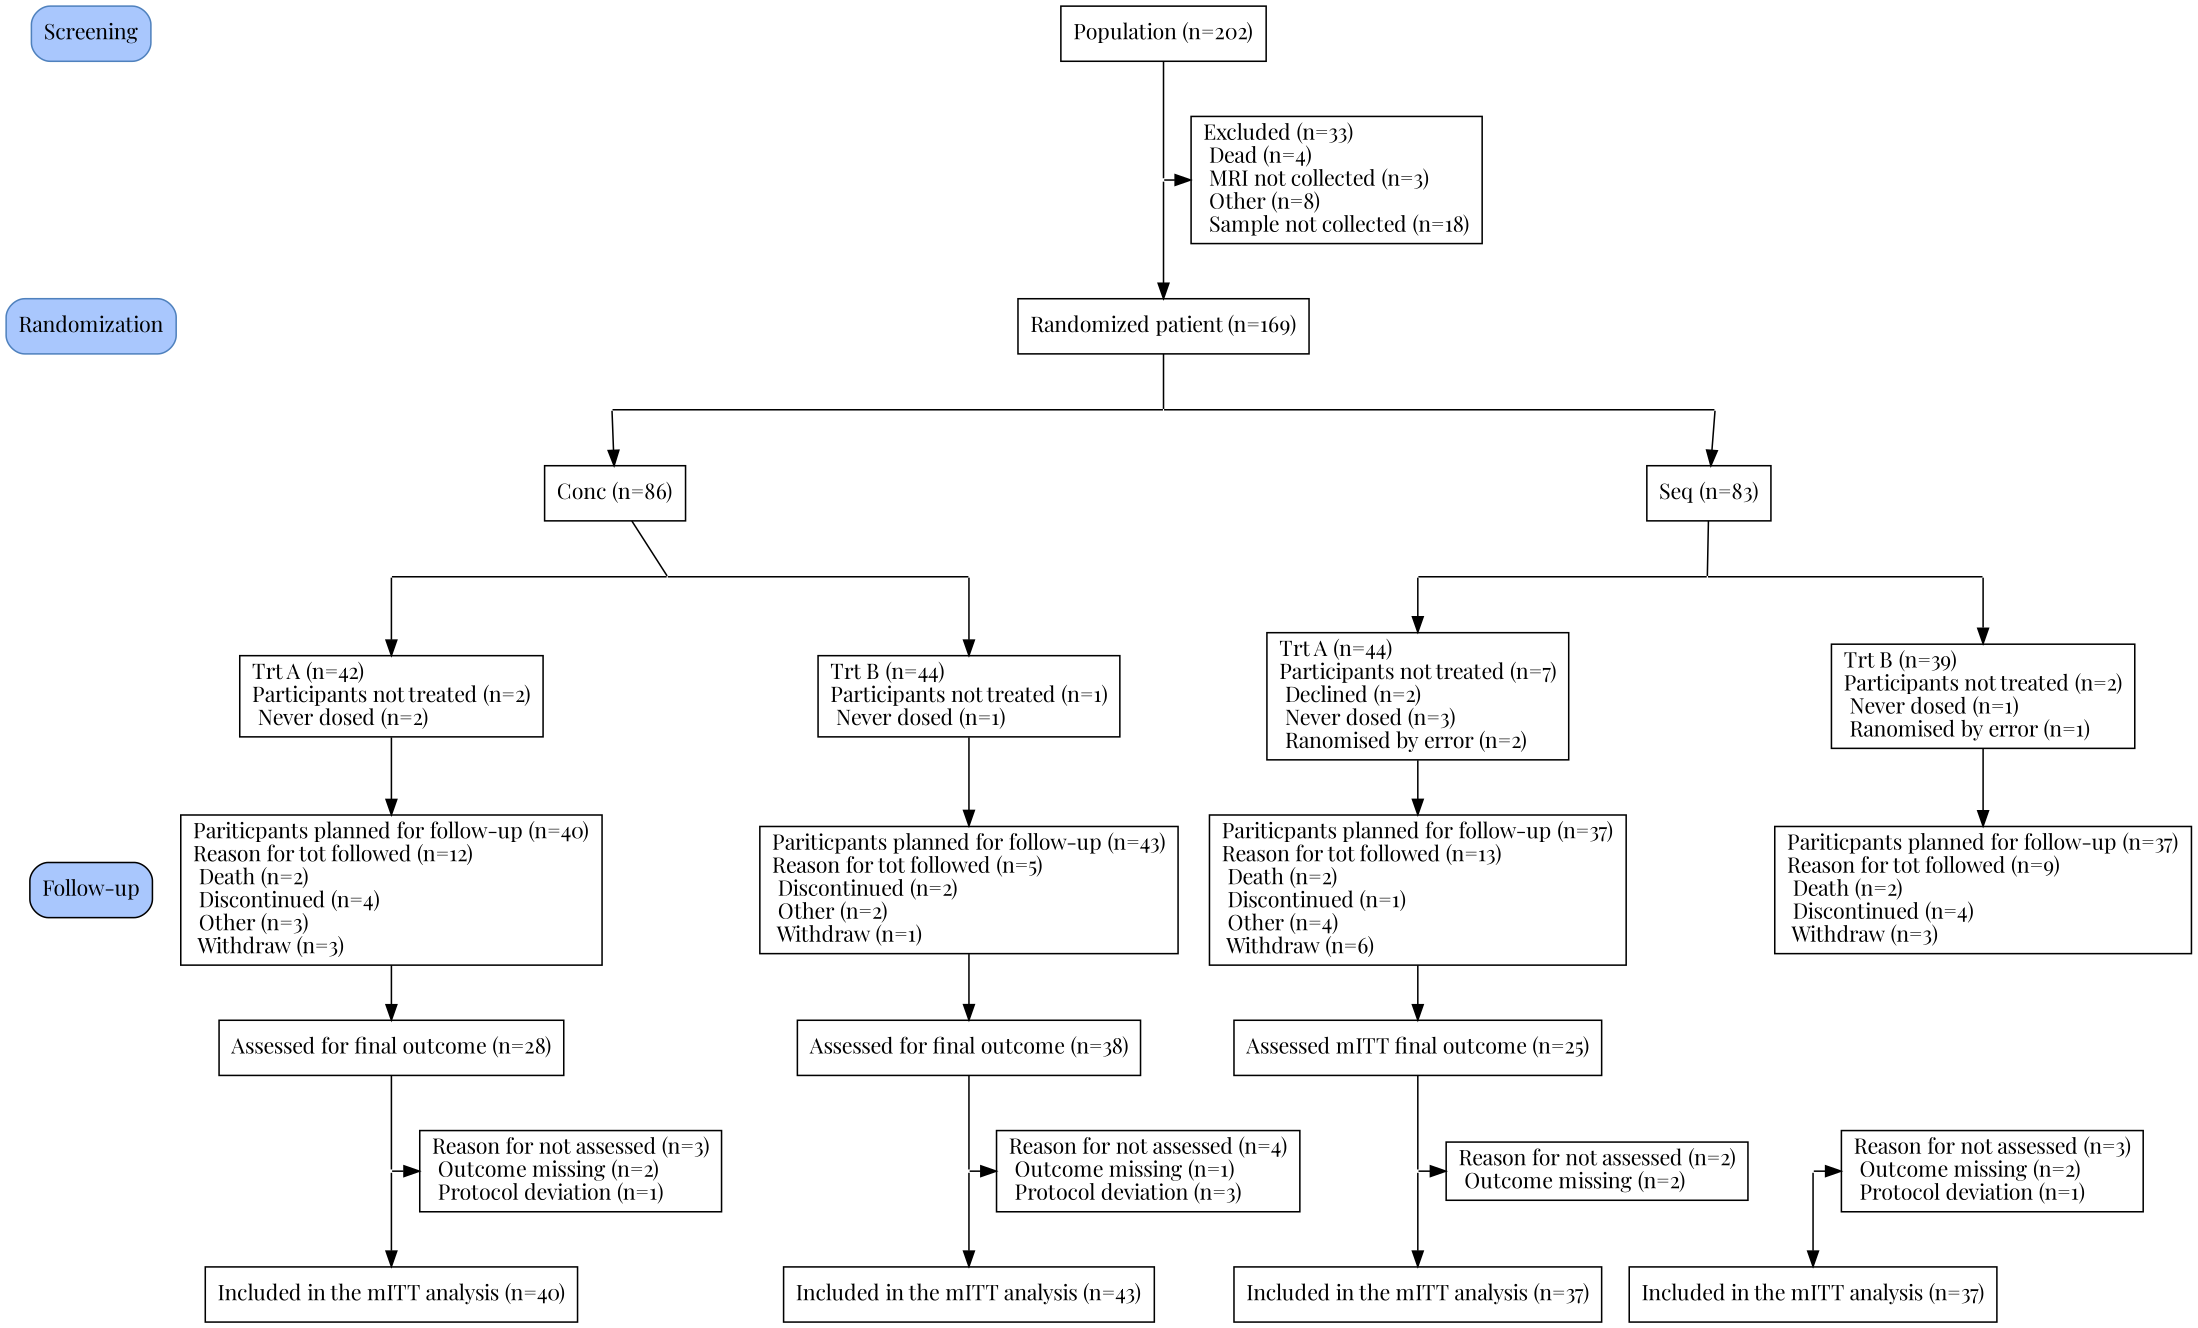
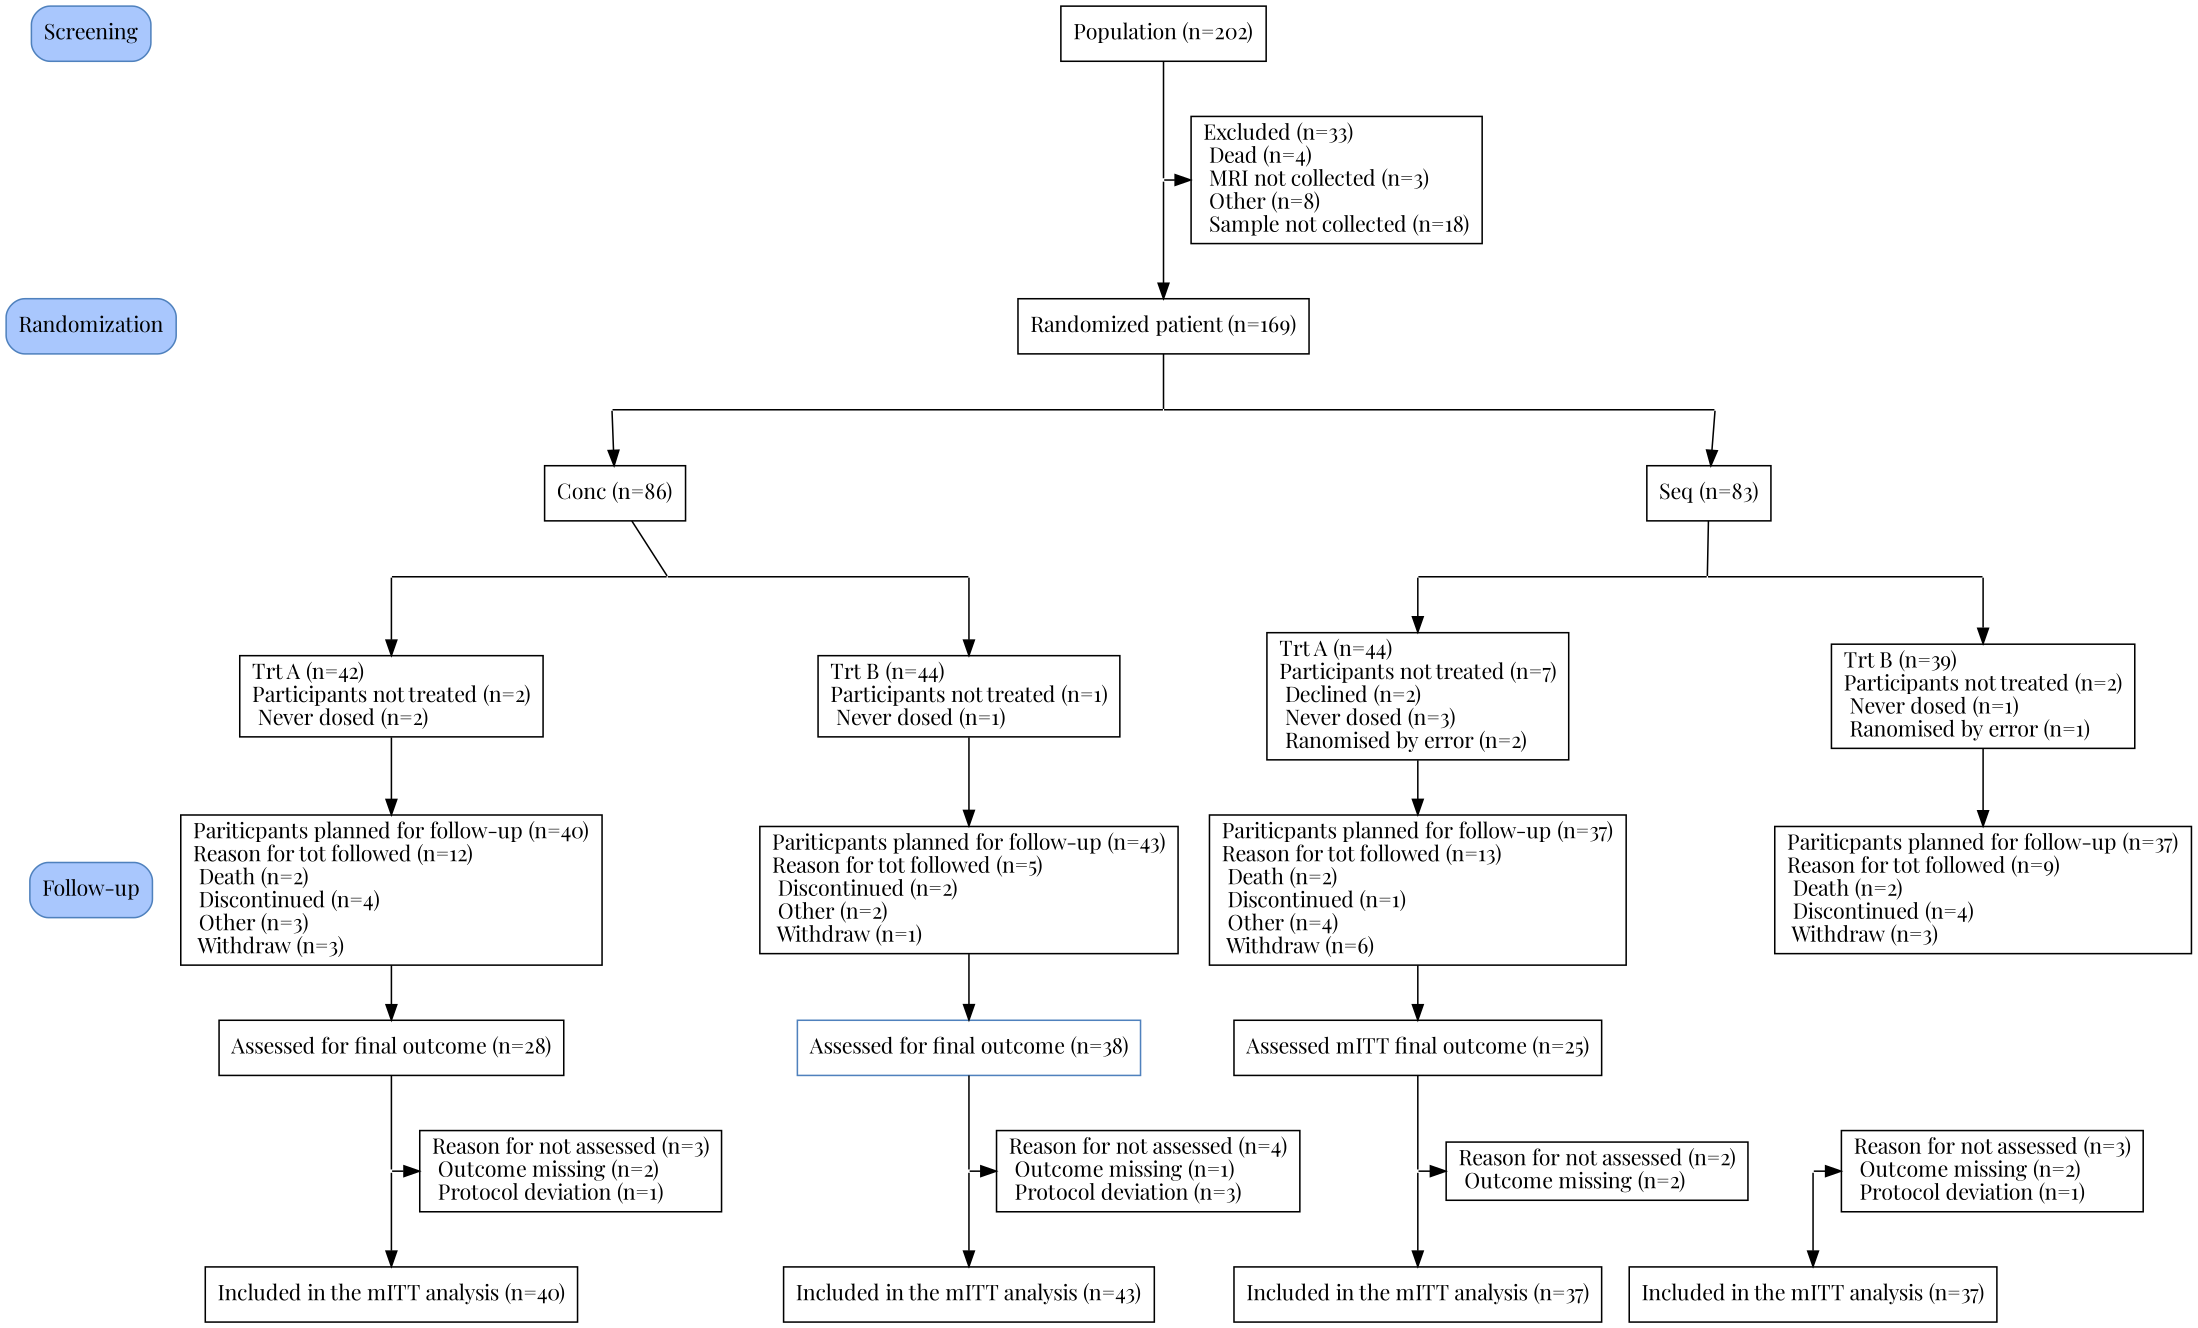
(91, 890) -> (91, 890)
(969, 1048) -> (969, 1048)
